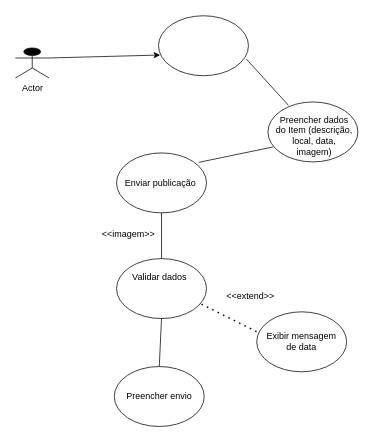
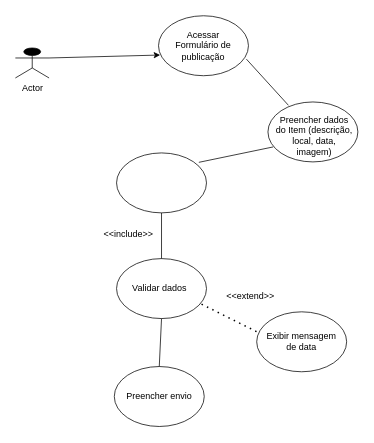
none -> (204, 45)
(159, 183) -> none
(129, 234) -> (129, 234)
(159, 277) -> (159, 288)
